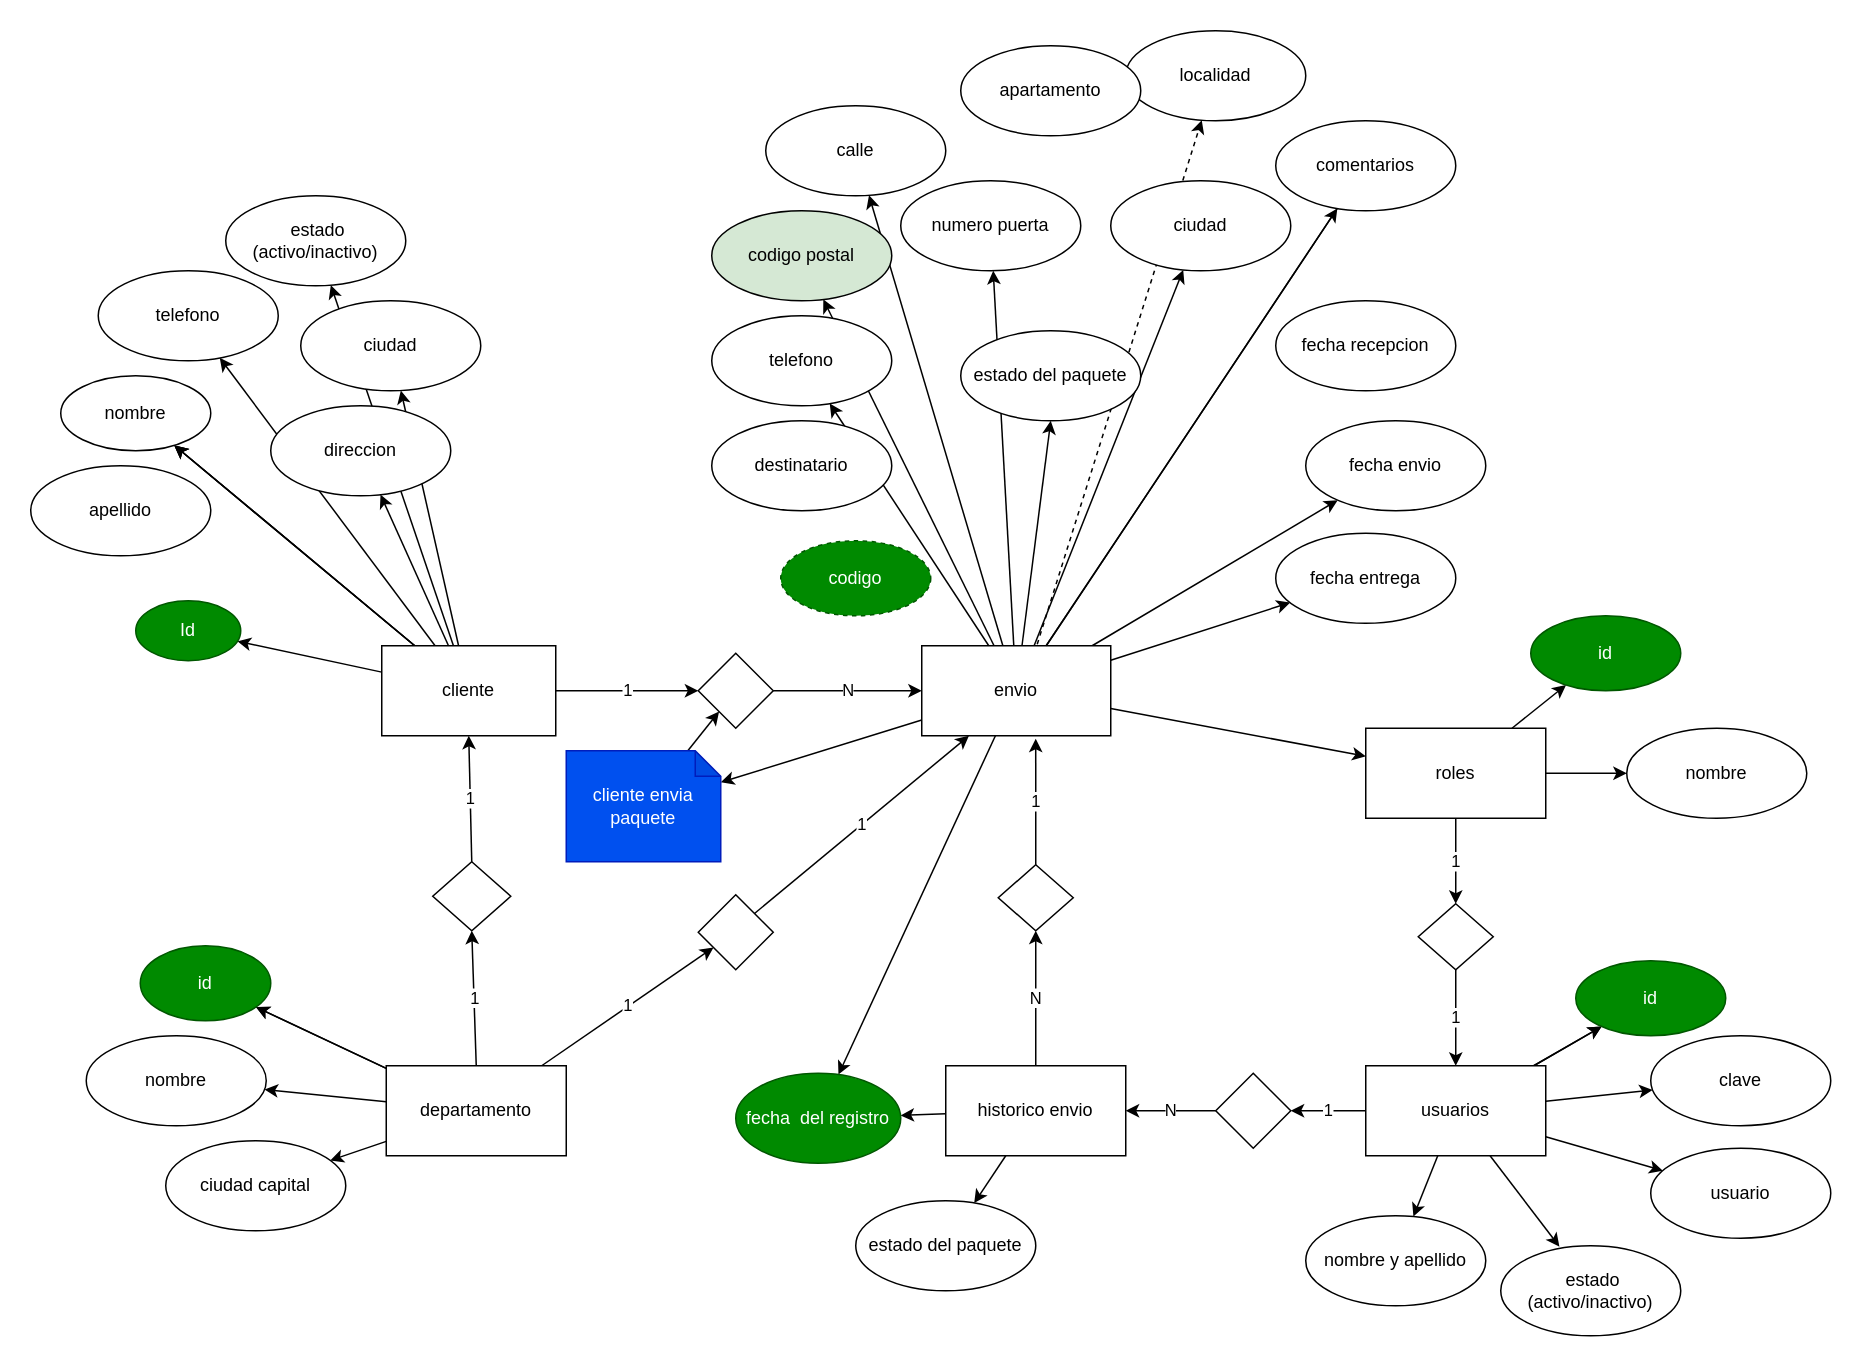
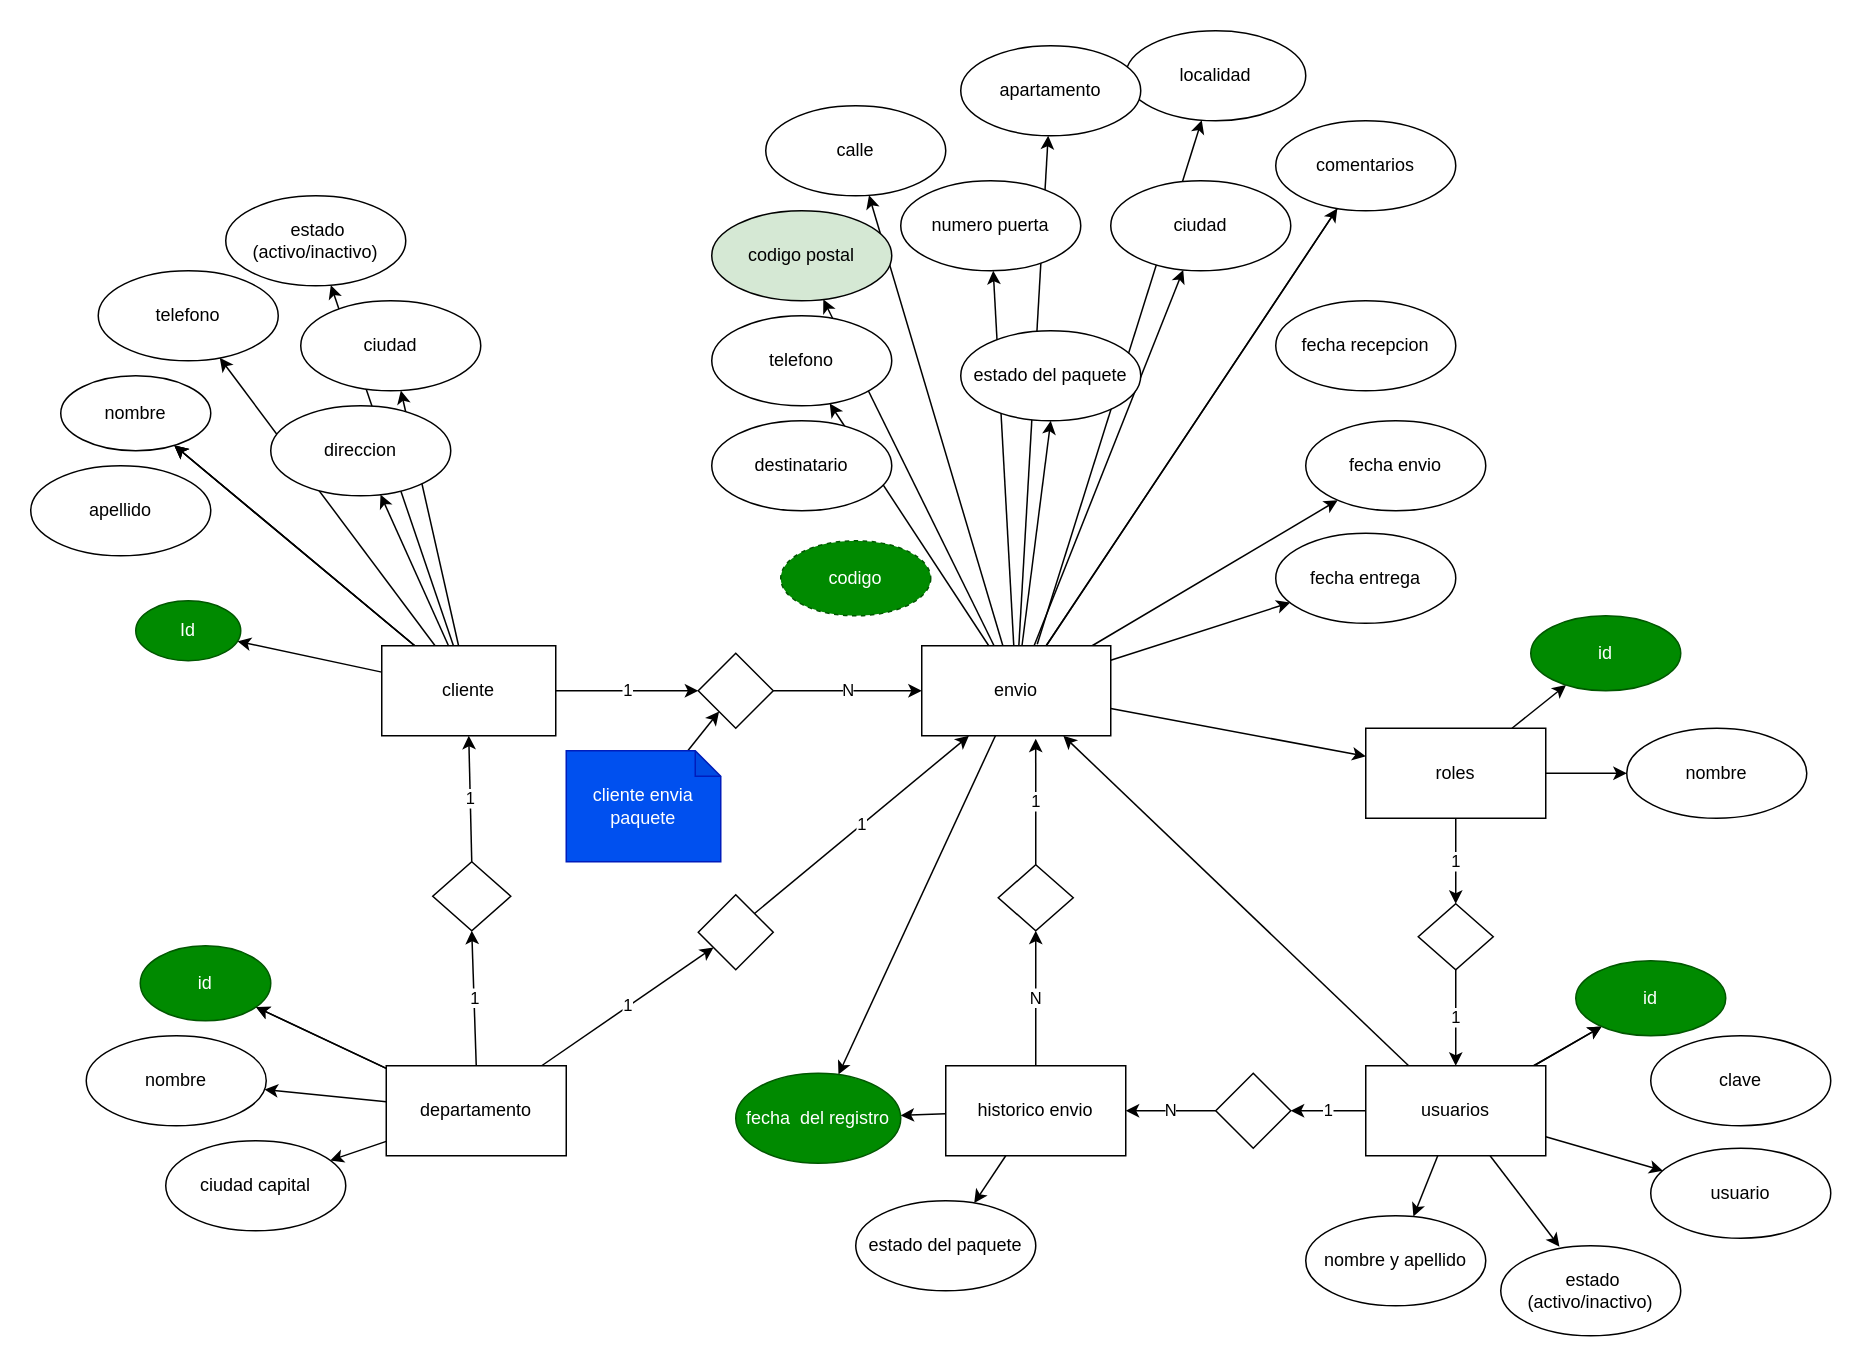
(1084, 495) -> (1084, 495)
(826, 750) -> (1025, 533)
(1594, 1096) -> (1239, 904)
